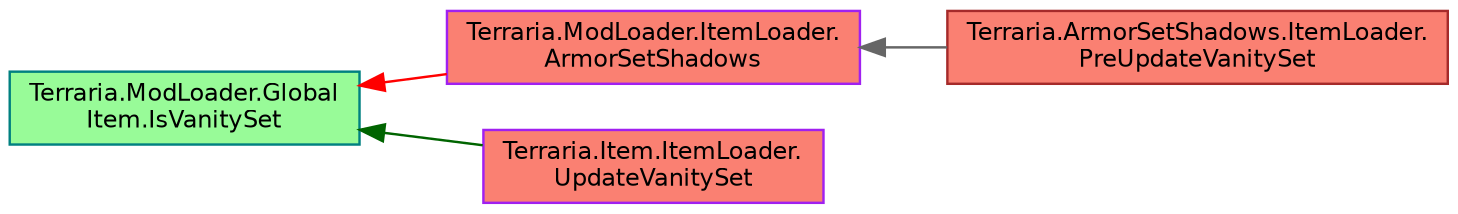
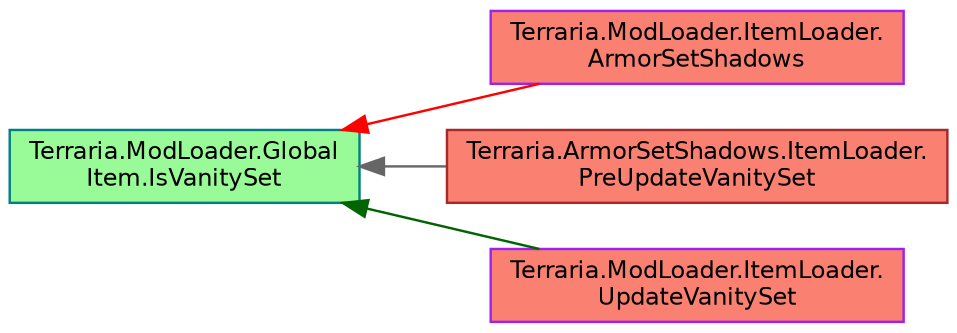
(916, 47) -> (415, 166)
(653, 166) -> (697, 285)
